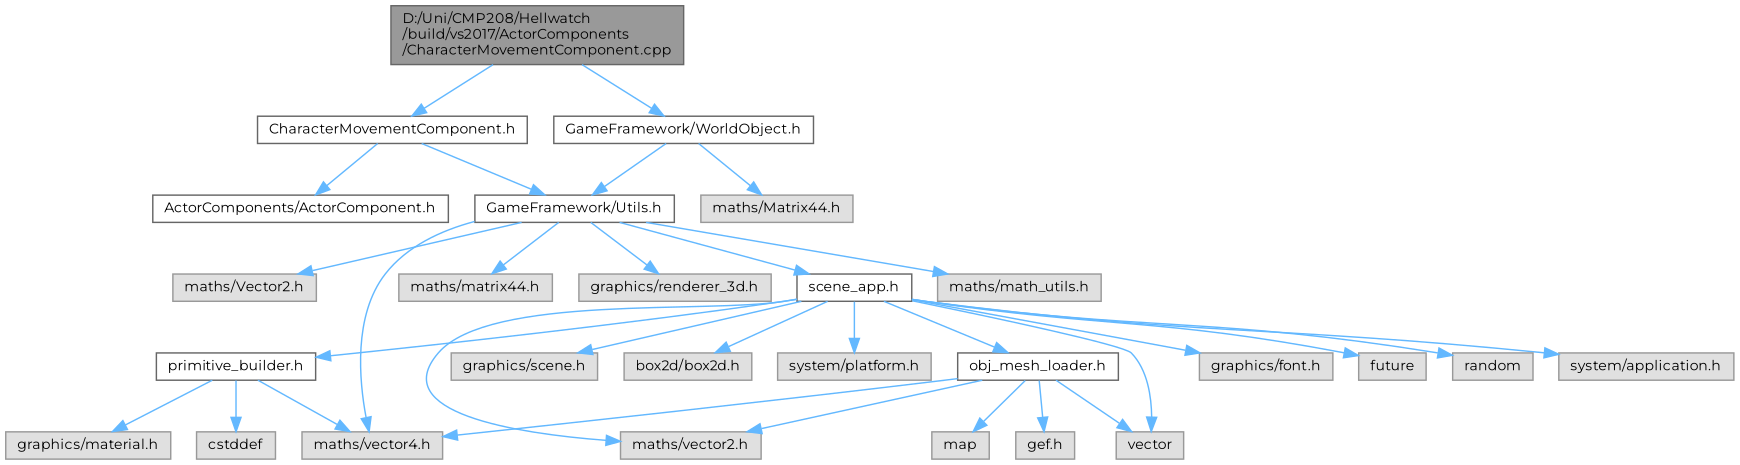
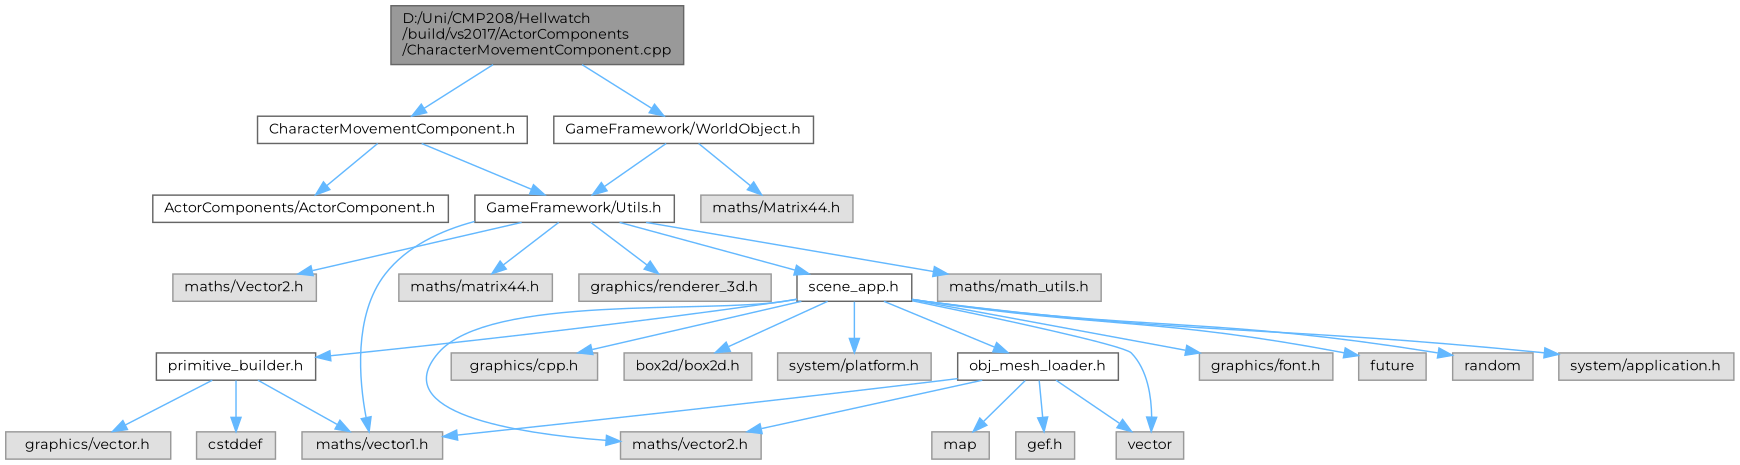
(524, 367) -> (524, 367)
(88, 445) -> (88, 445)
(372, 445) -> (372, 445)
